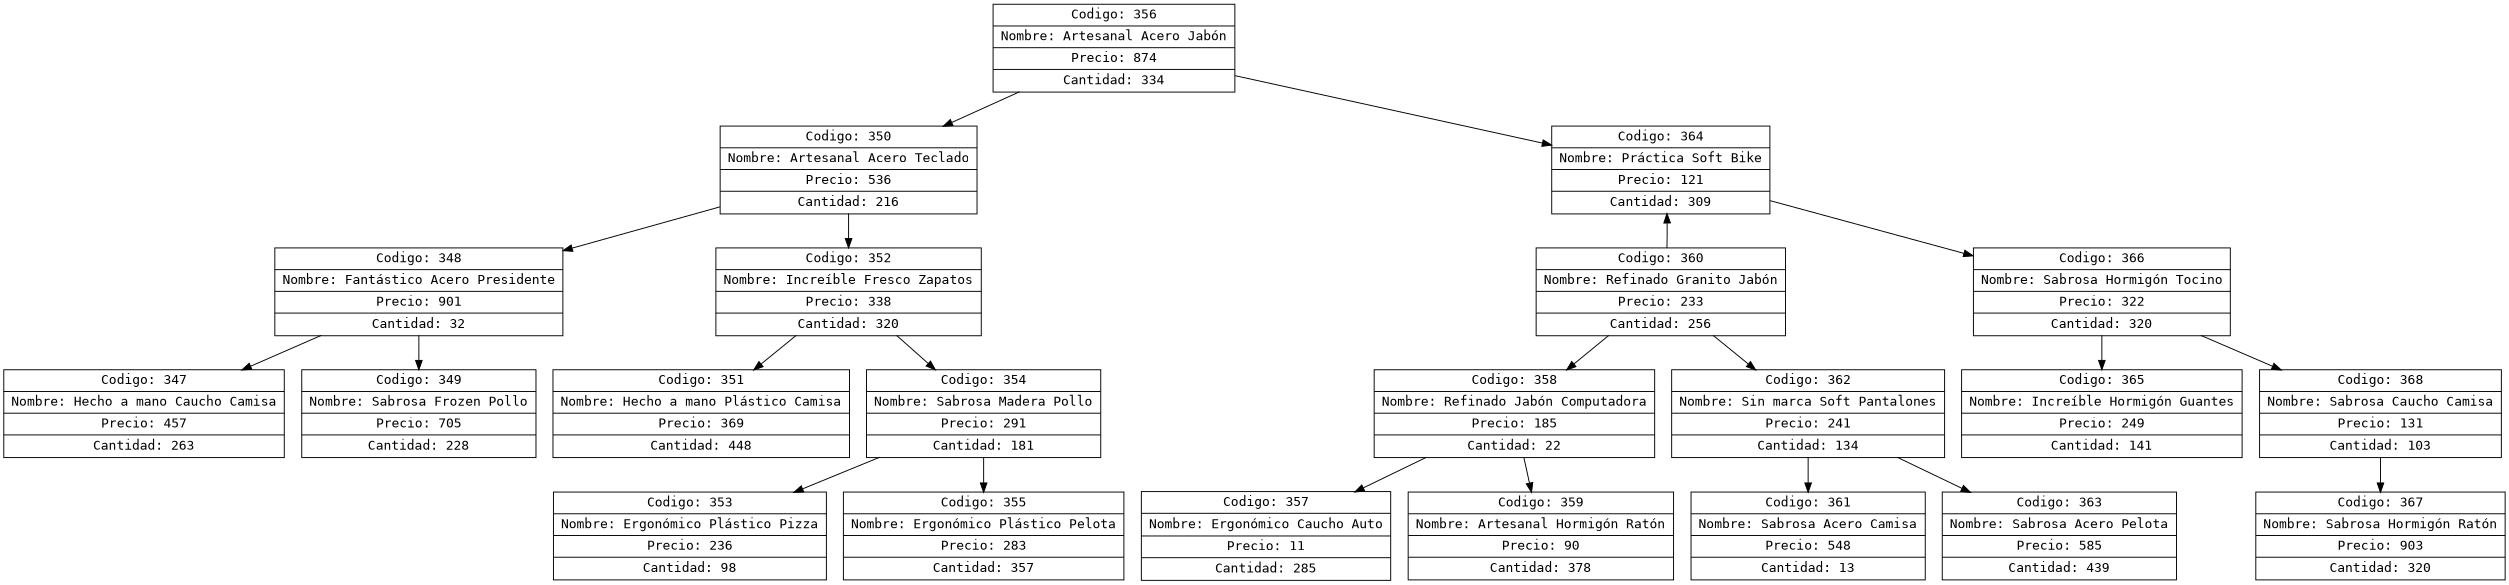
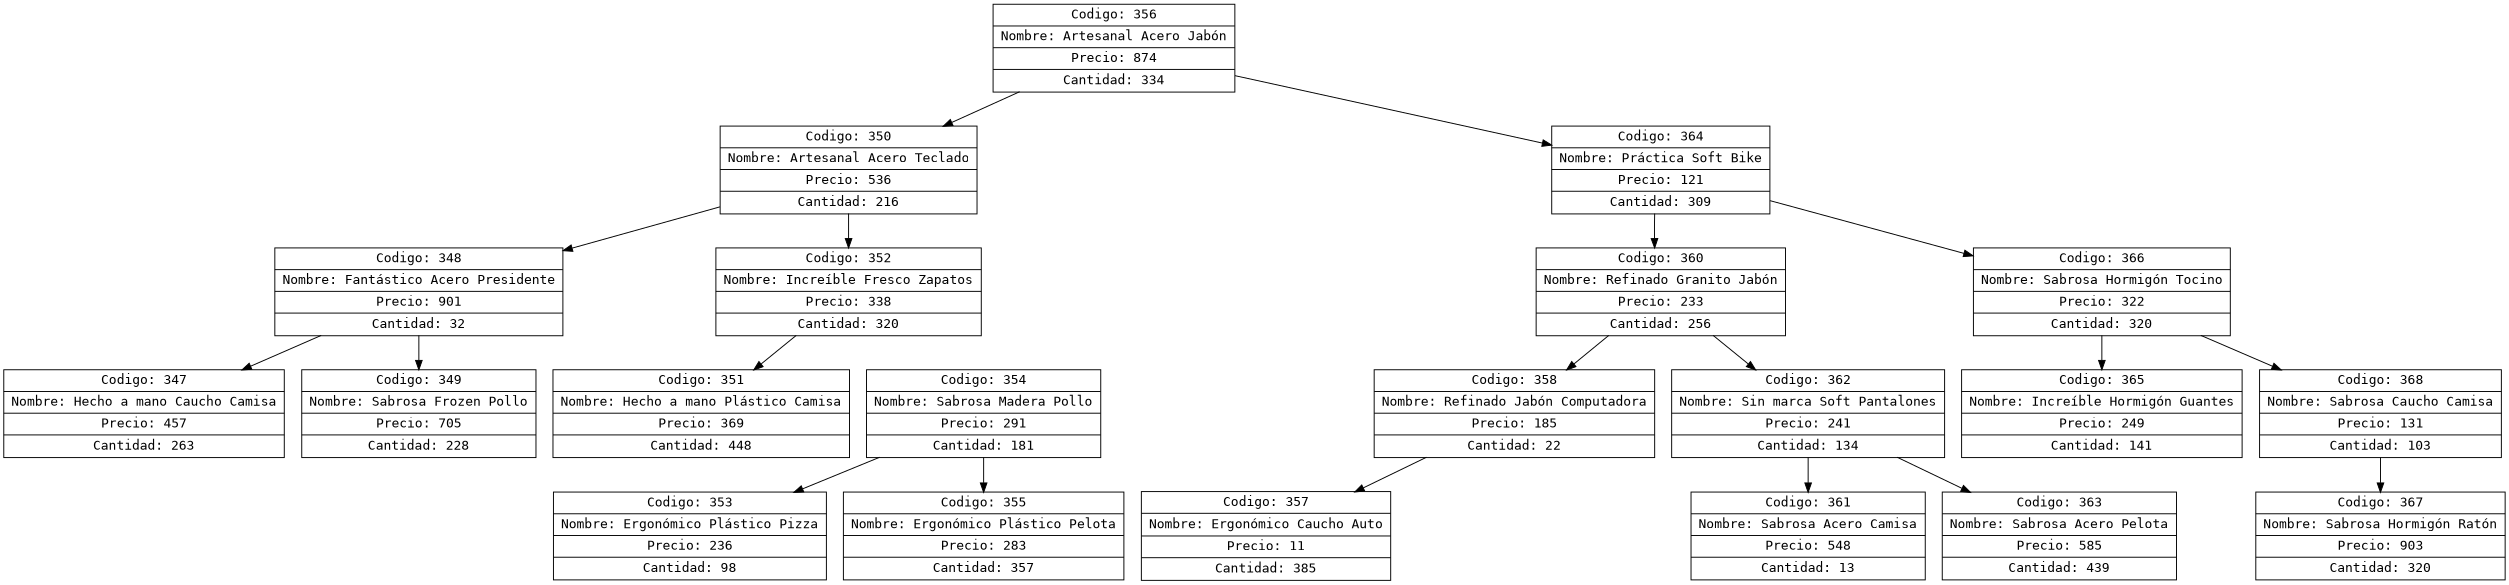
(1667, 236) -> (1654, 226)
(912, 349) -> none
(1541, 536) -> none
(1266, 569) -> (1266, 569)
